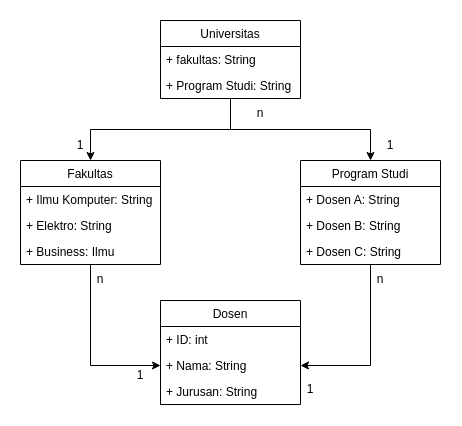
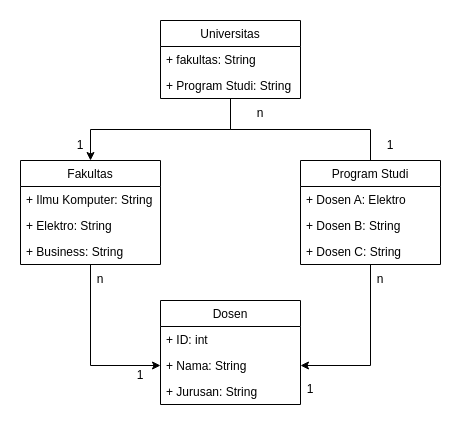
(371, 152) -> (371, 155)
(355, 200) -> (359, 200)
(72, 252) -> (79, 252)
